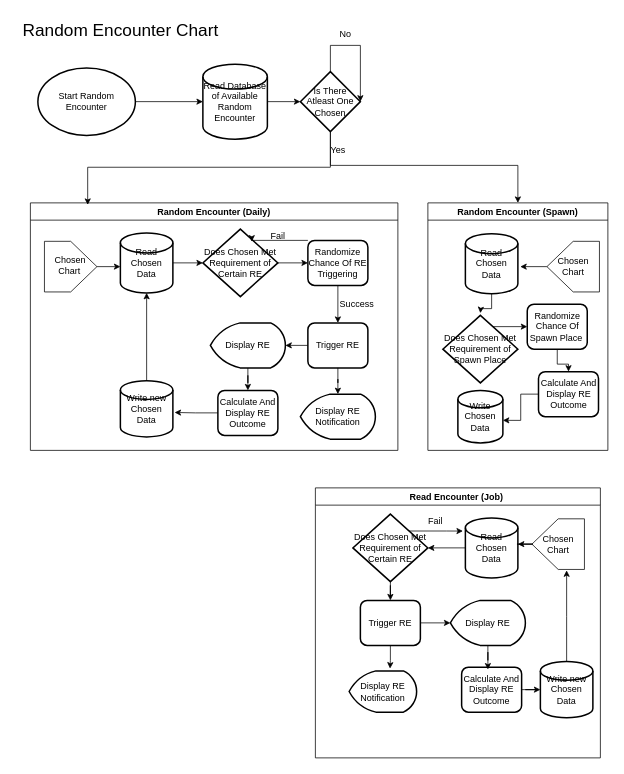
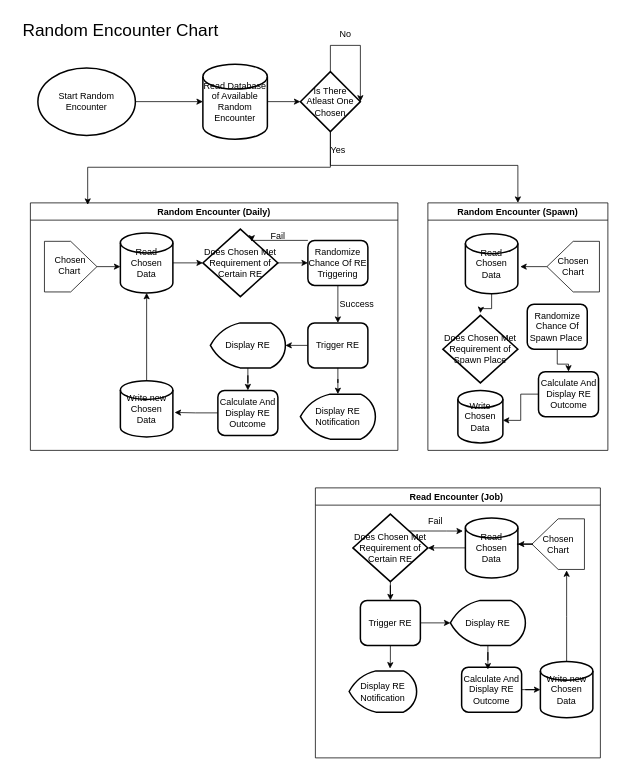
(507, 327) -> none
